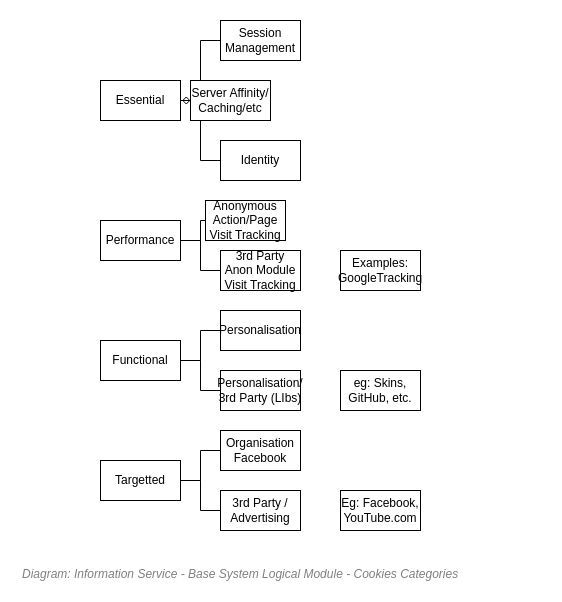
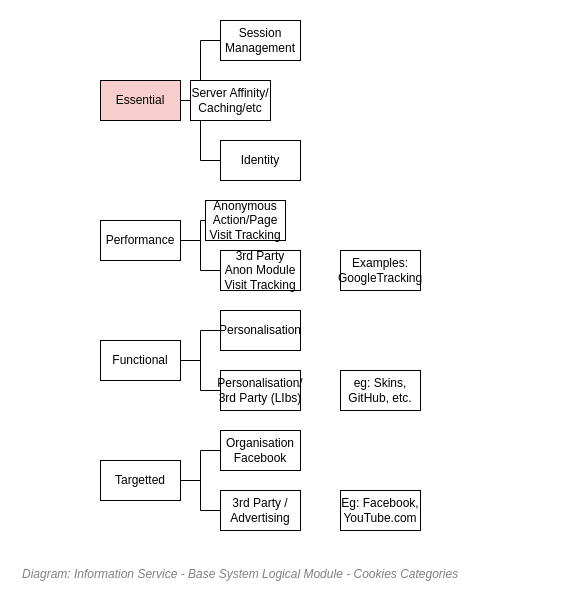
(141, 101) -> (141, 101)
(171, 101) -> (171, 101)
